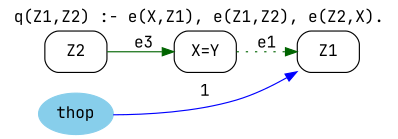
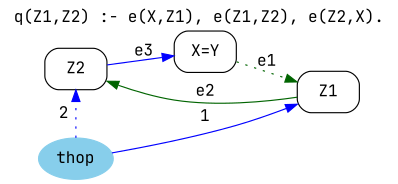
(135, 52) -> (135, 61)
none -> (207, 103)
none -> (76, 120)
